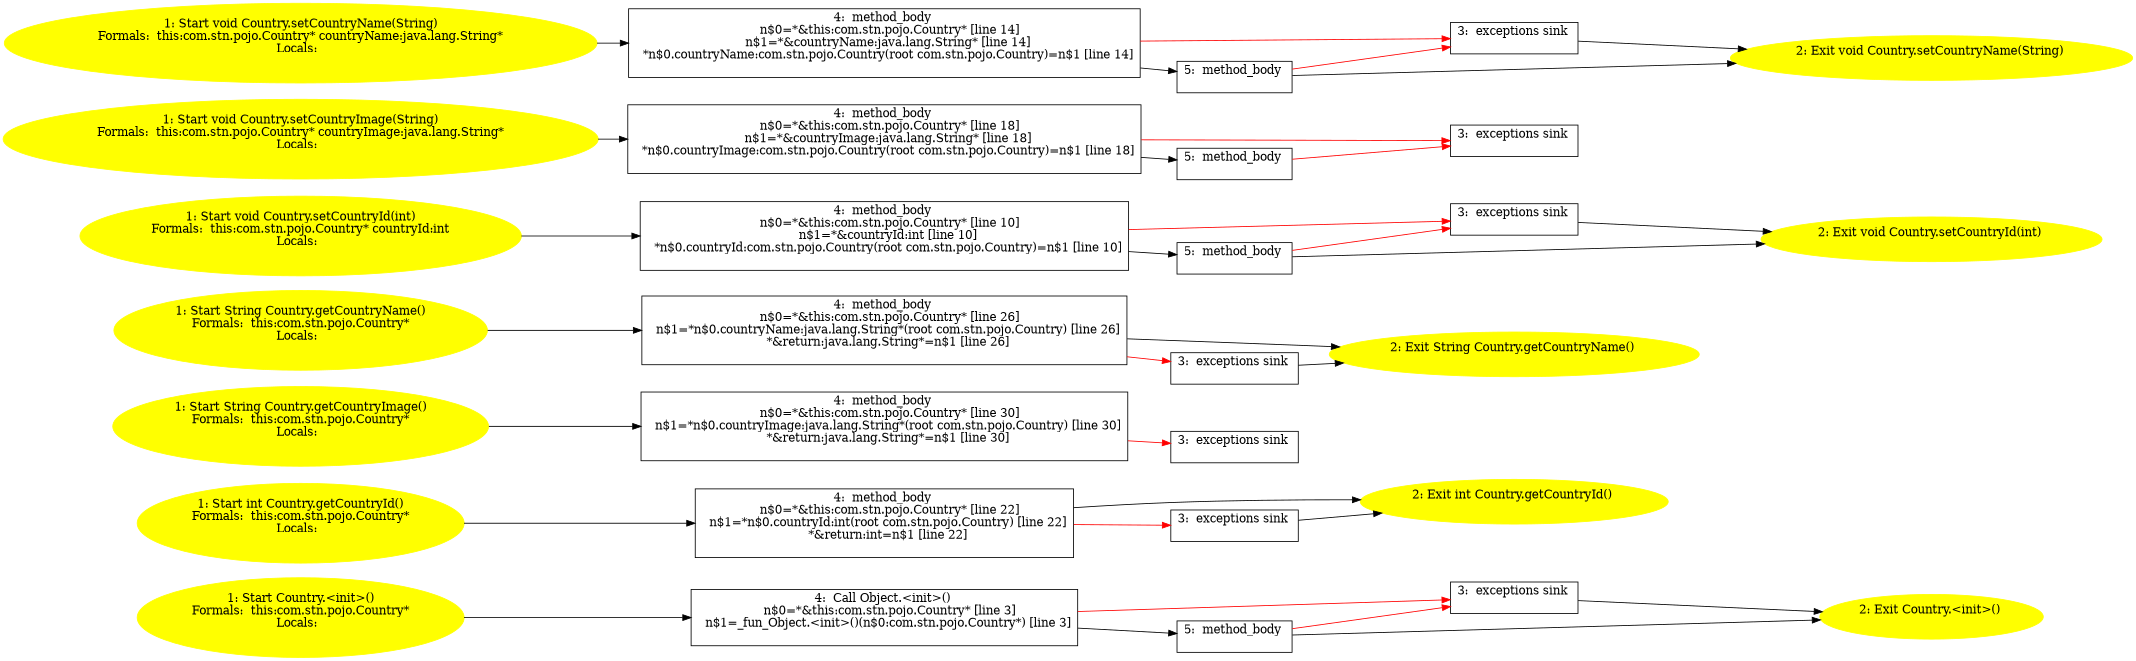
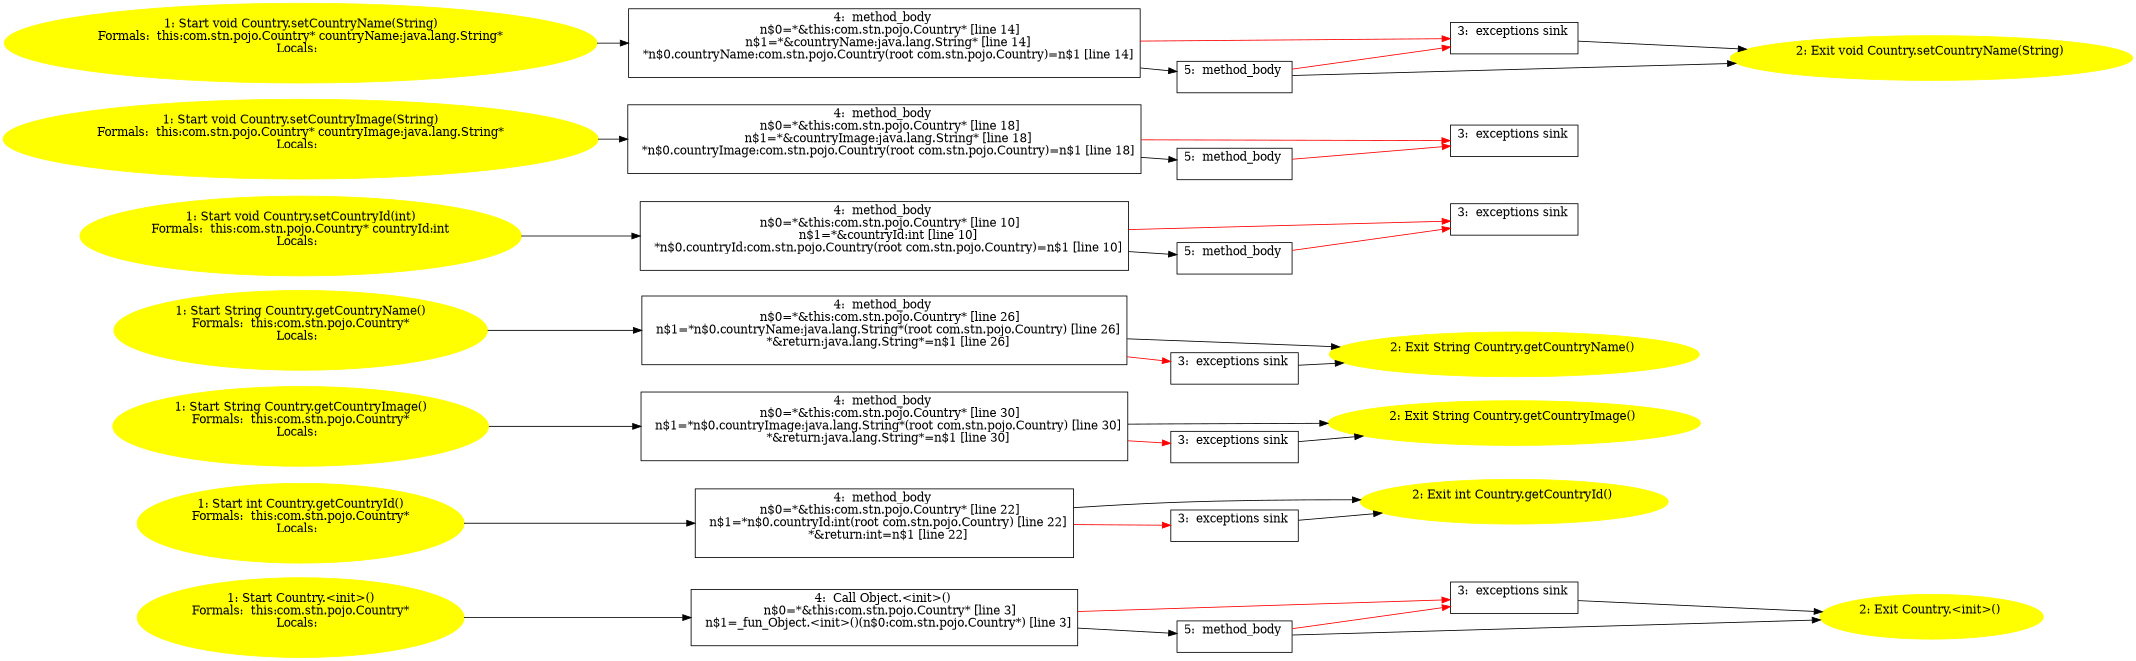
(1932, 239) -> none
none -> (1514, 423)
